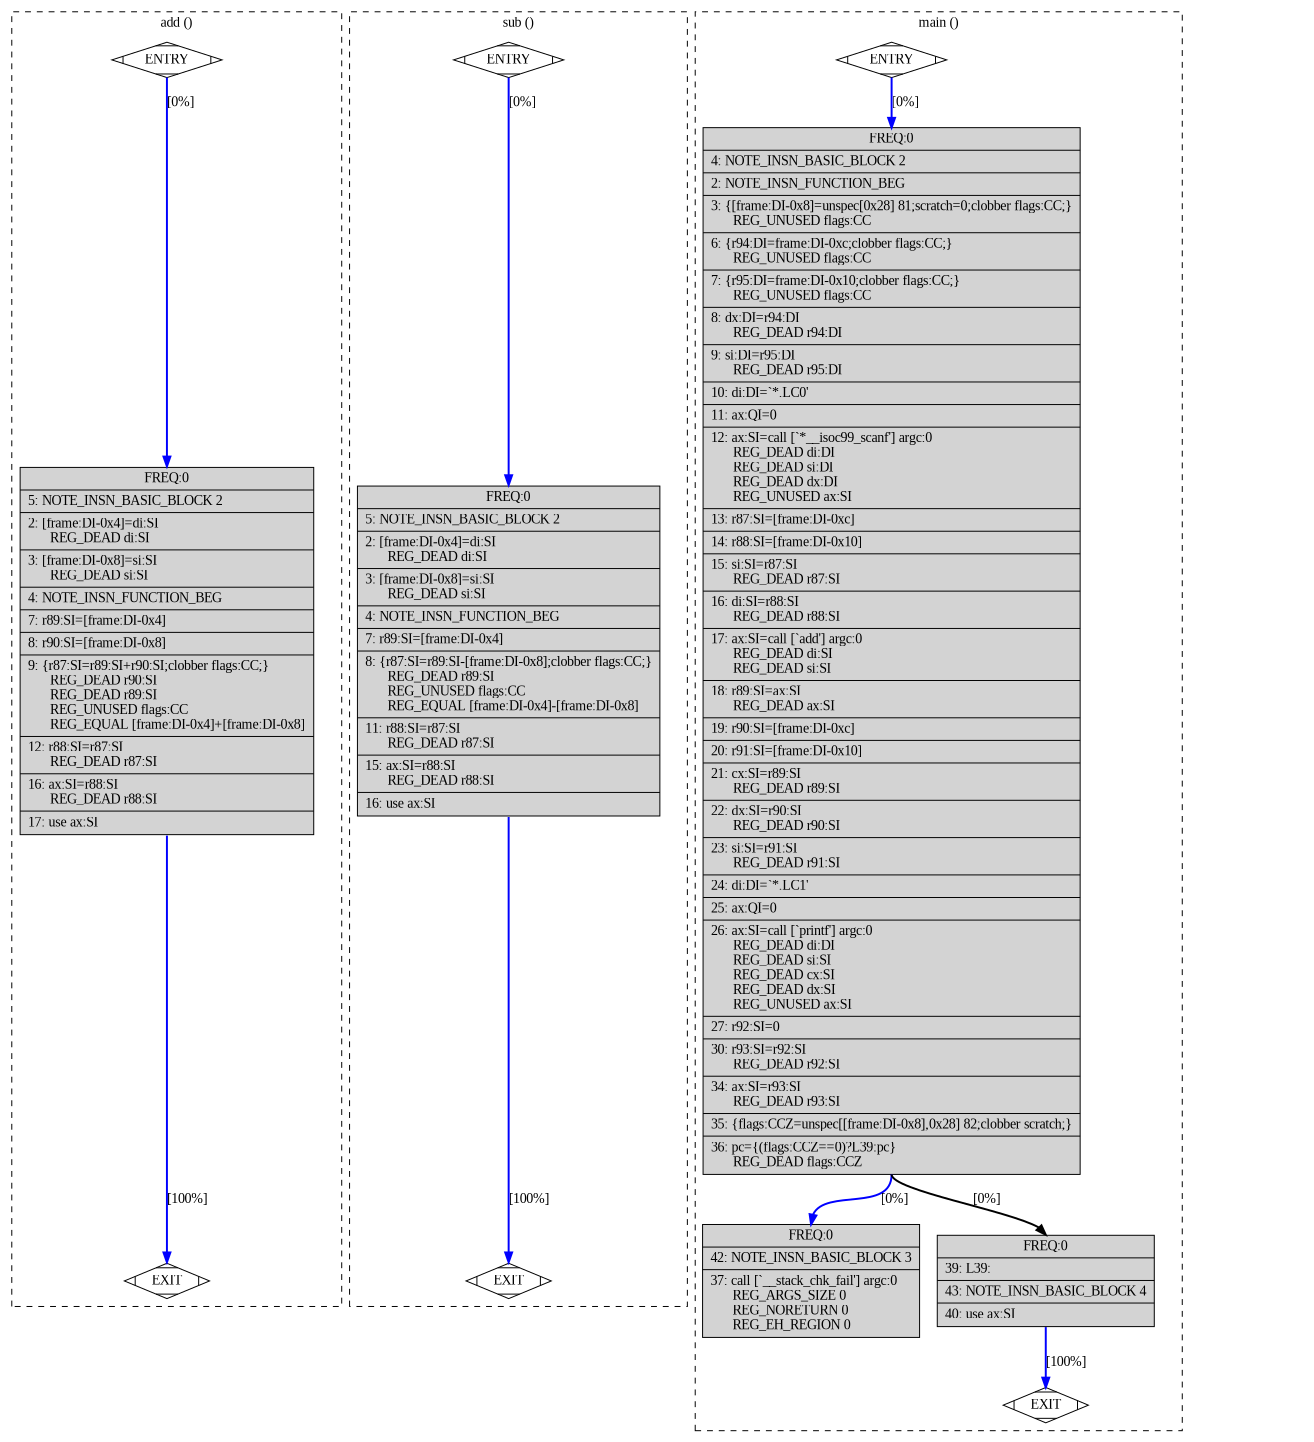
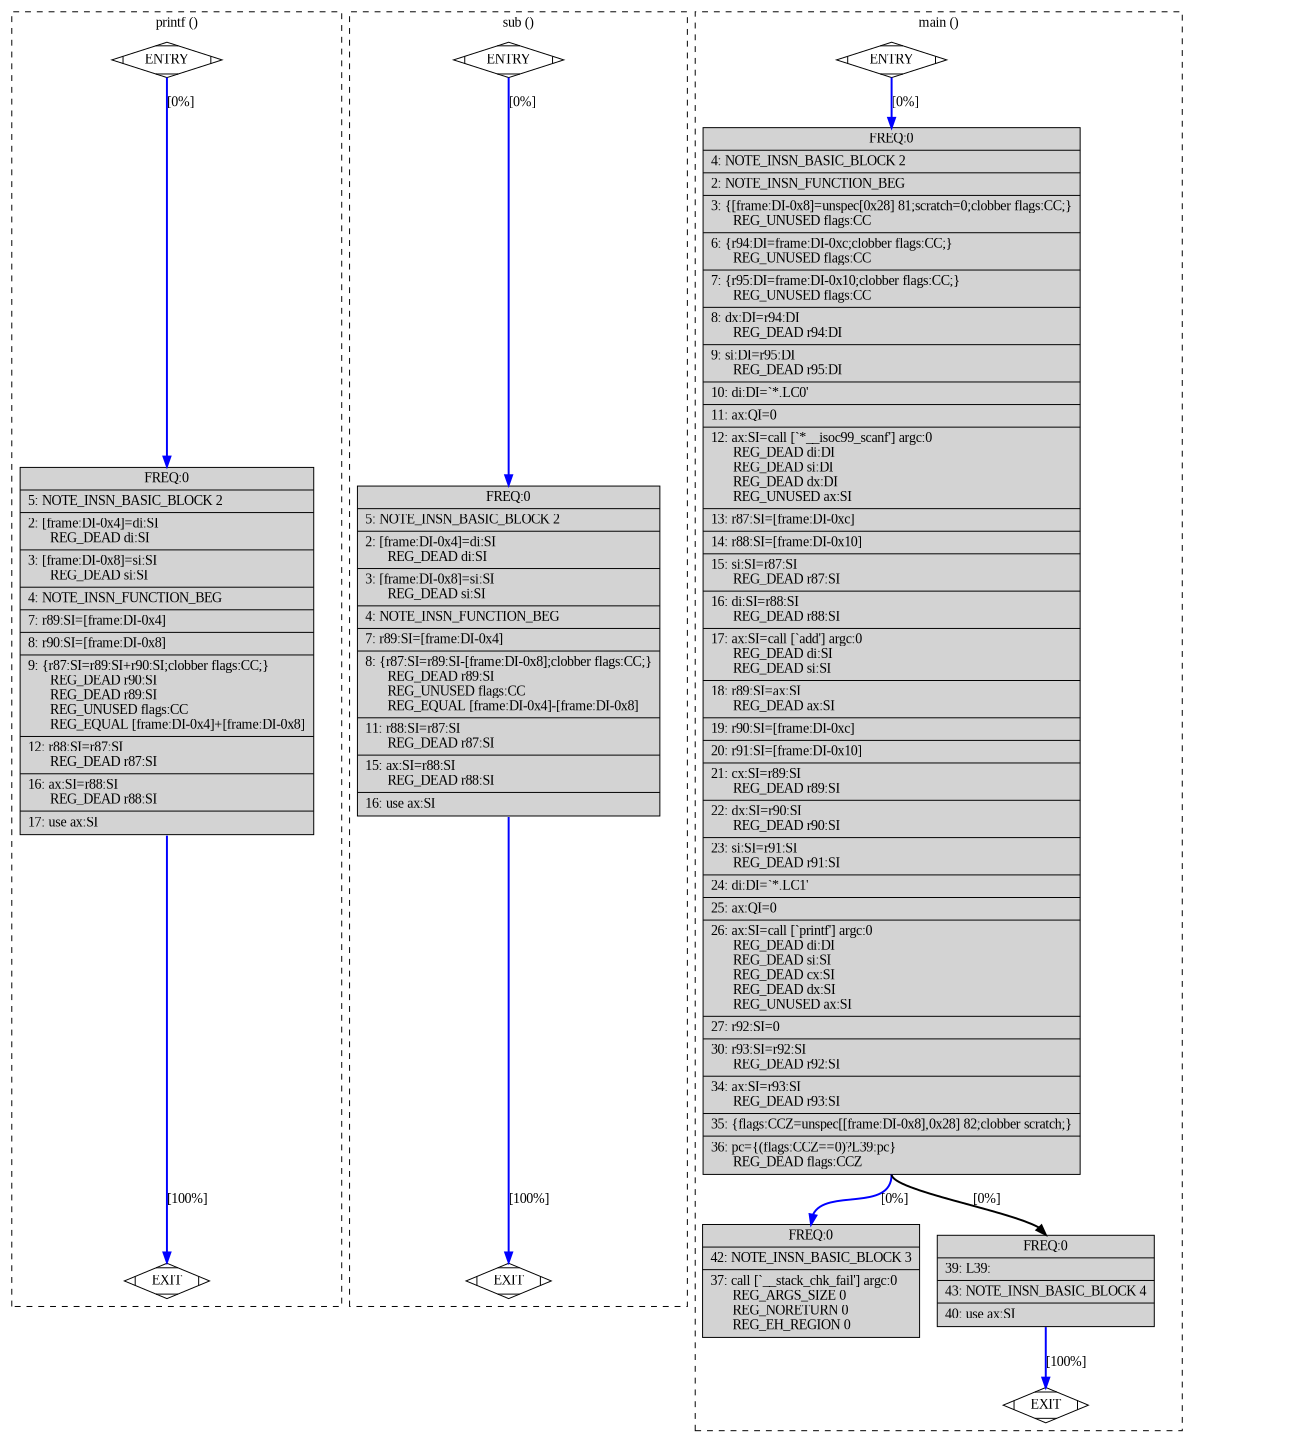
(177, 23) -> (177, 23)
